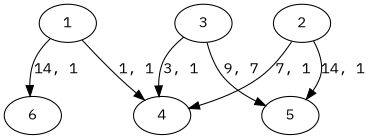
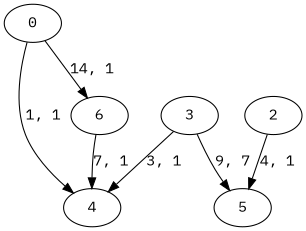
(68, 23) -> (33, 23)
(343, 69) -> (278, 162)
(252, 83) -> (93, 156)
